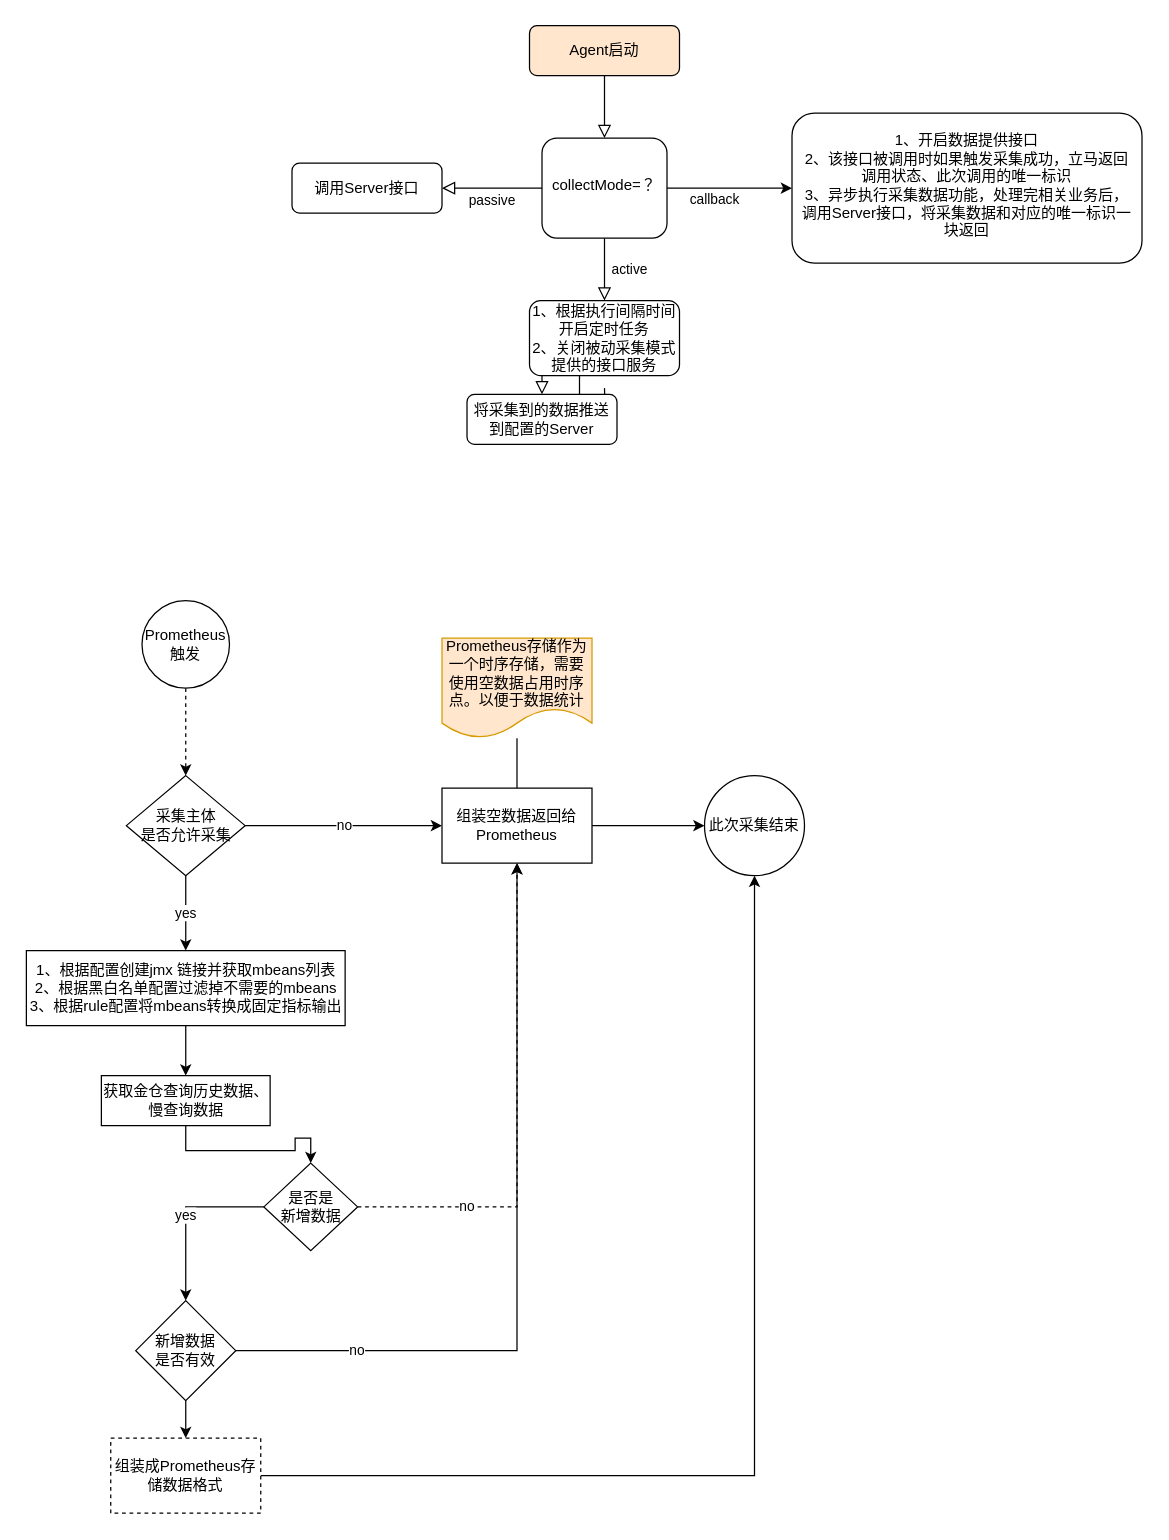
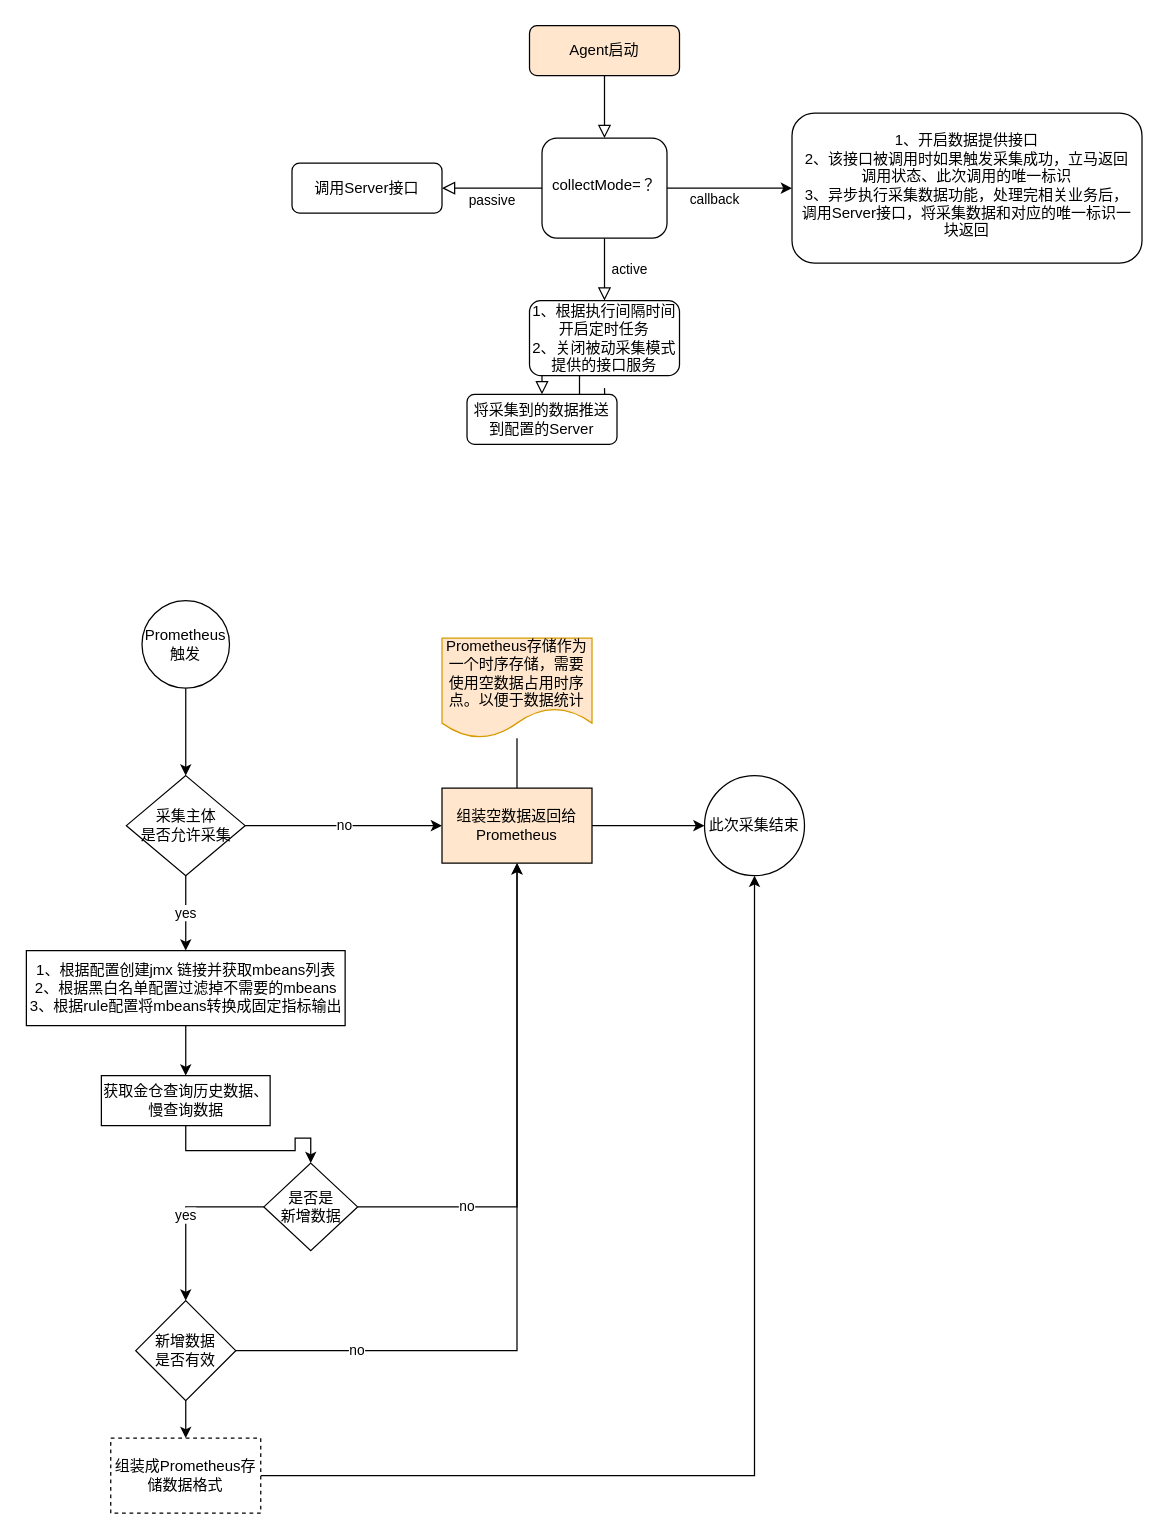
(186, 726) -> (186, 726)
(517, 826) -> (517, 826)
(407, 1207) -> (407, 1207)
